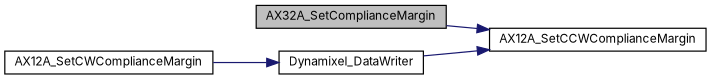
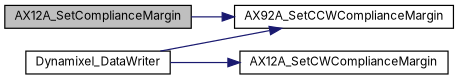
(351, 17) -> (98, 17)
(598, 40) -> (344, 17)
(240, 63) -> (199, 63)
